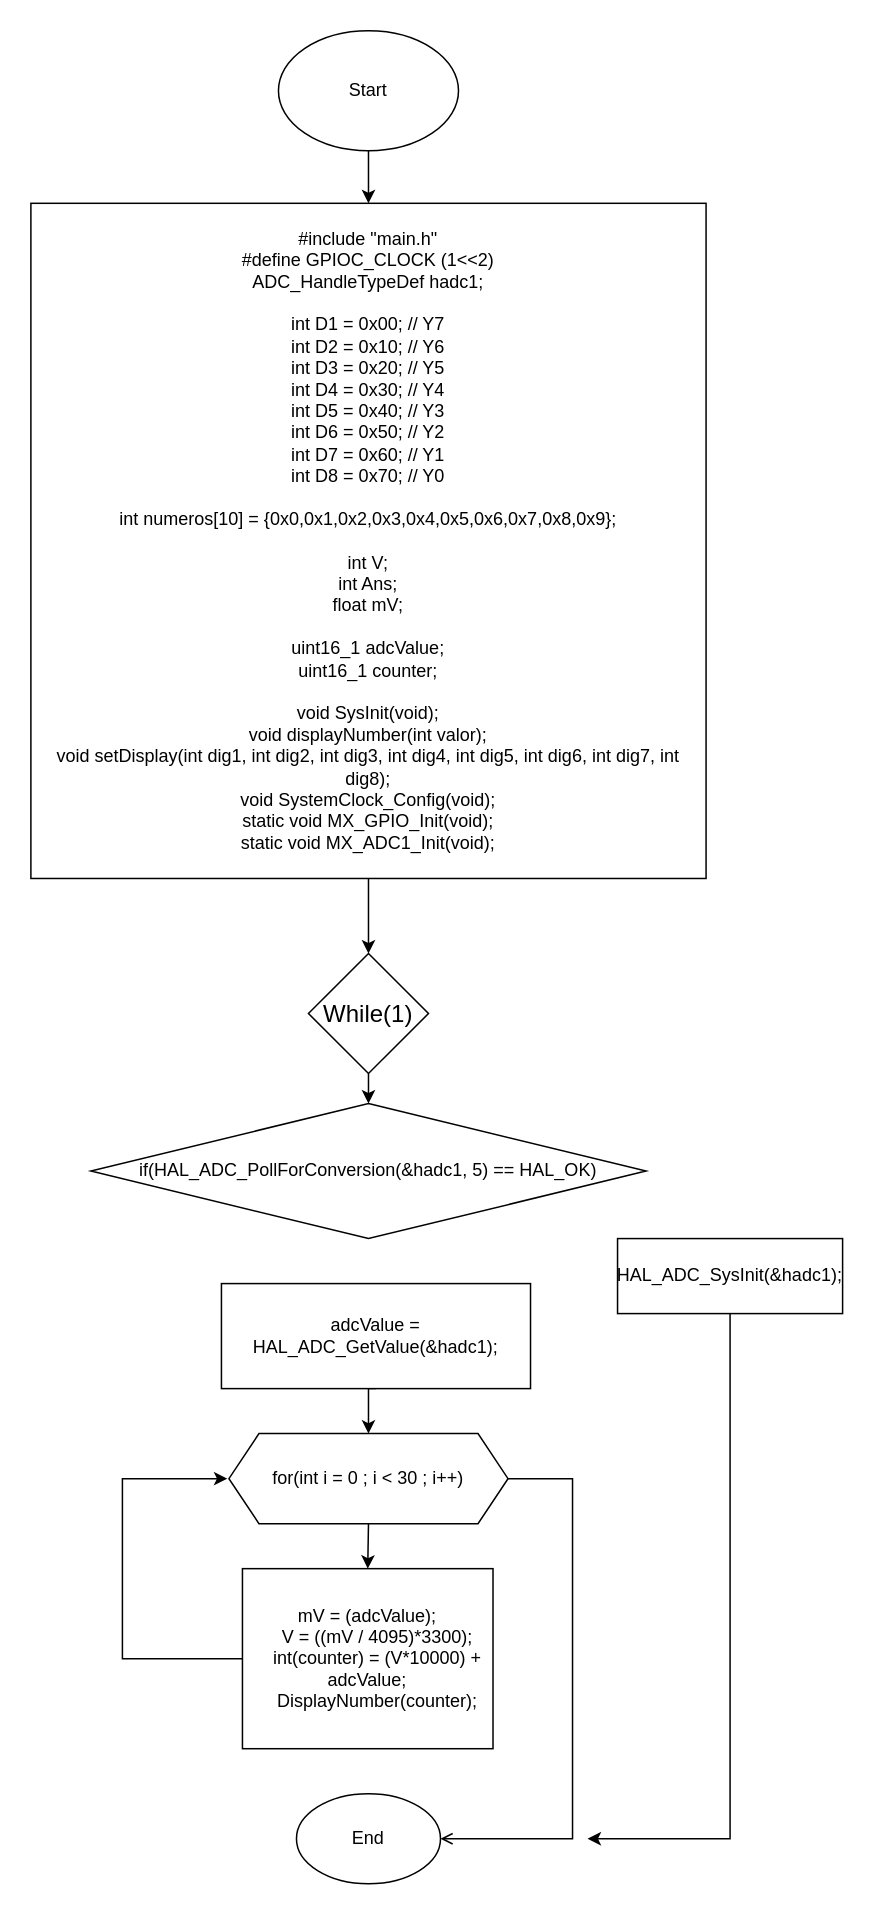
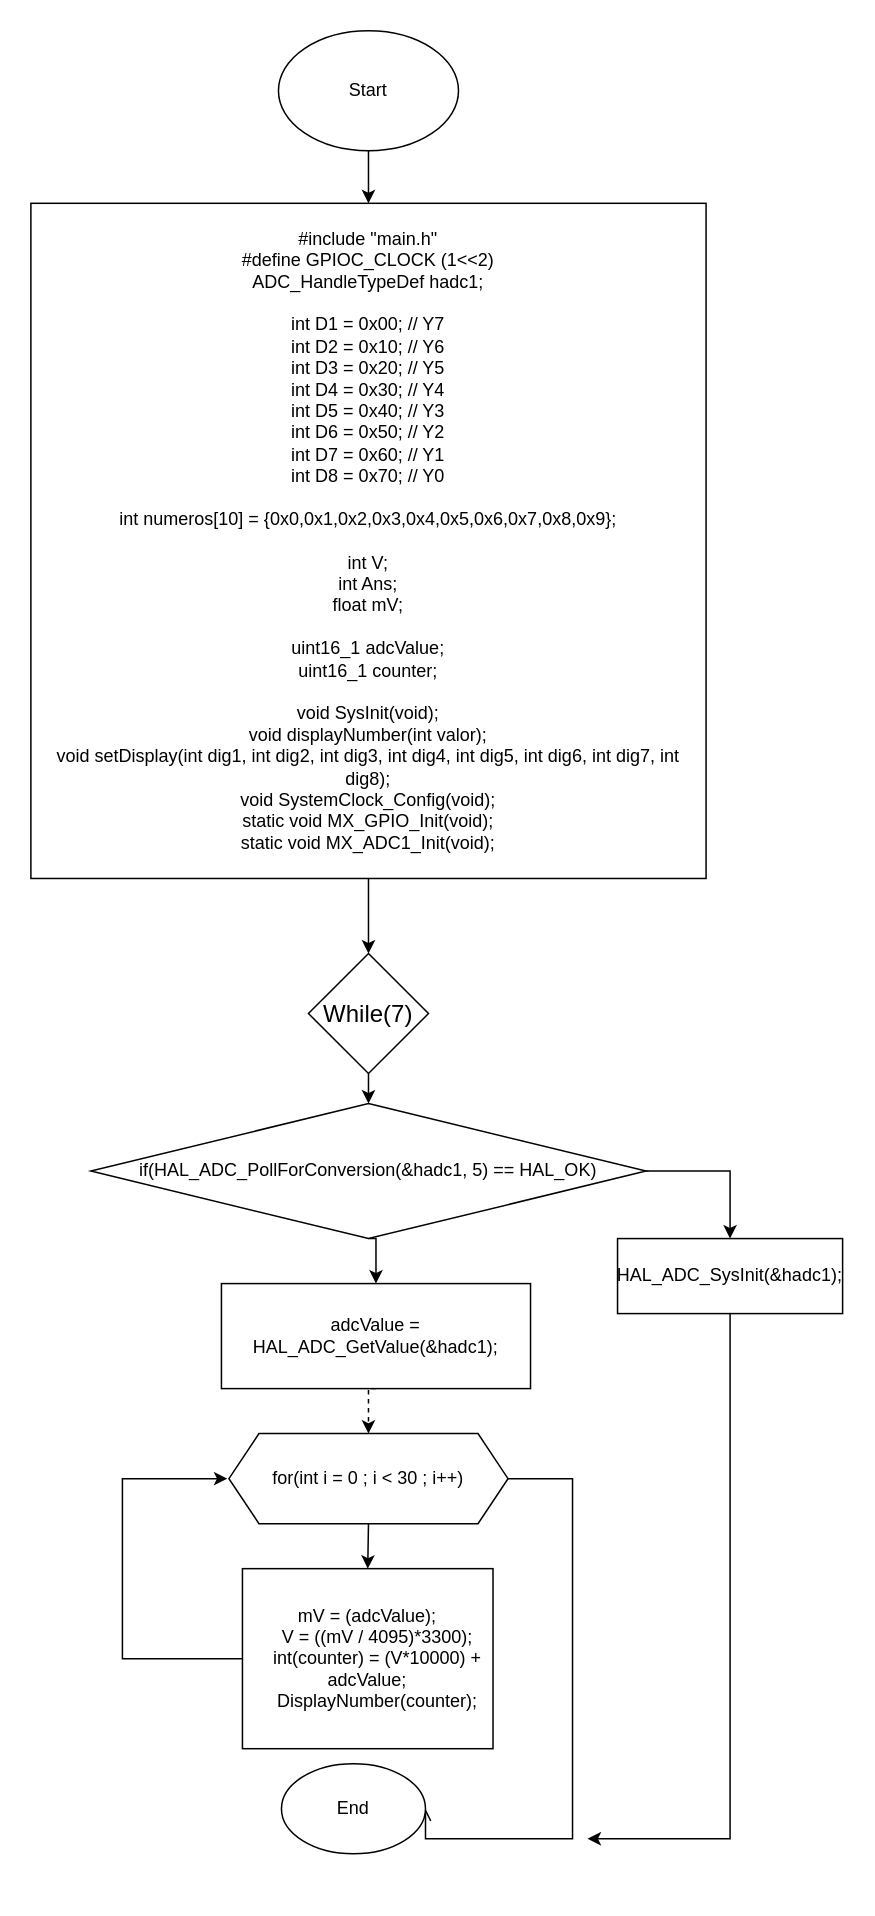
(368, 1013) -> (368, 1013)
none -> (716, 1171)
none -> (376, 1253)
(368, 1404) -> (368, 1404)
(368, 1838) -> (353, 1808)
